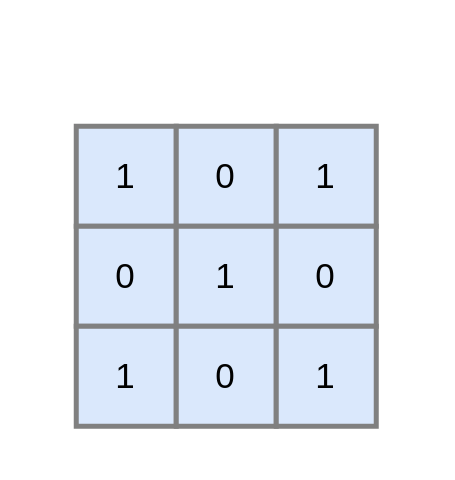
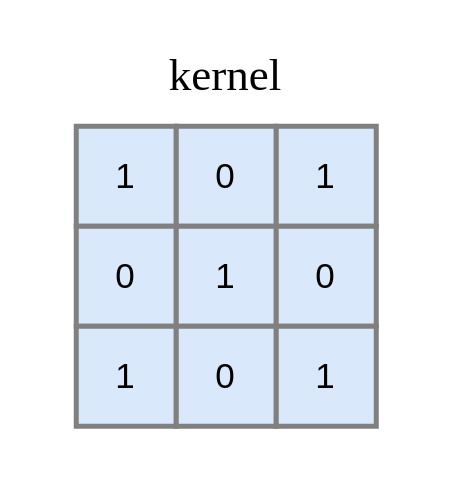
none -> (226, 76)
